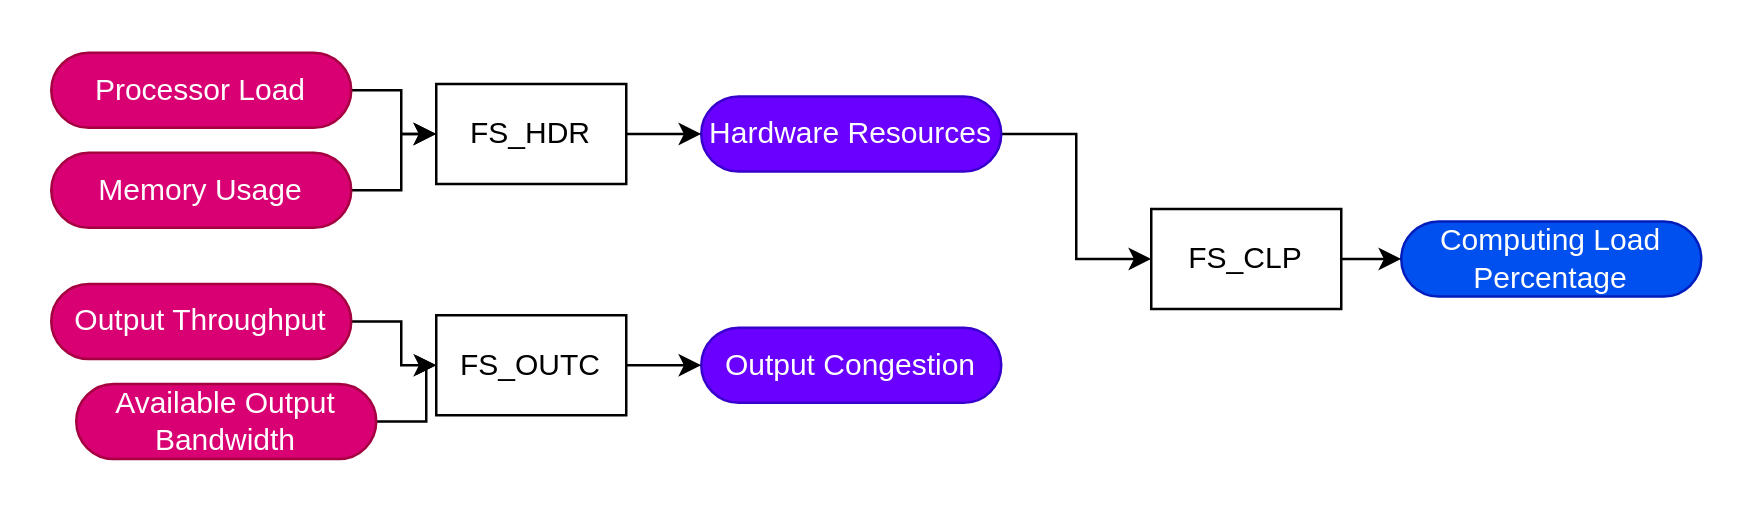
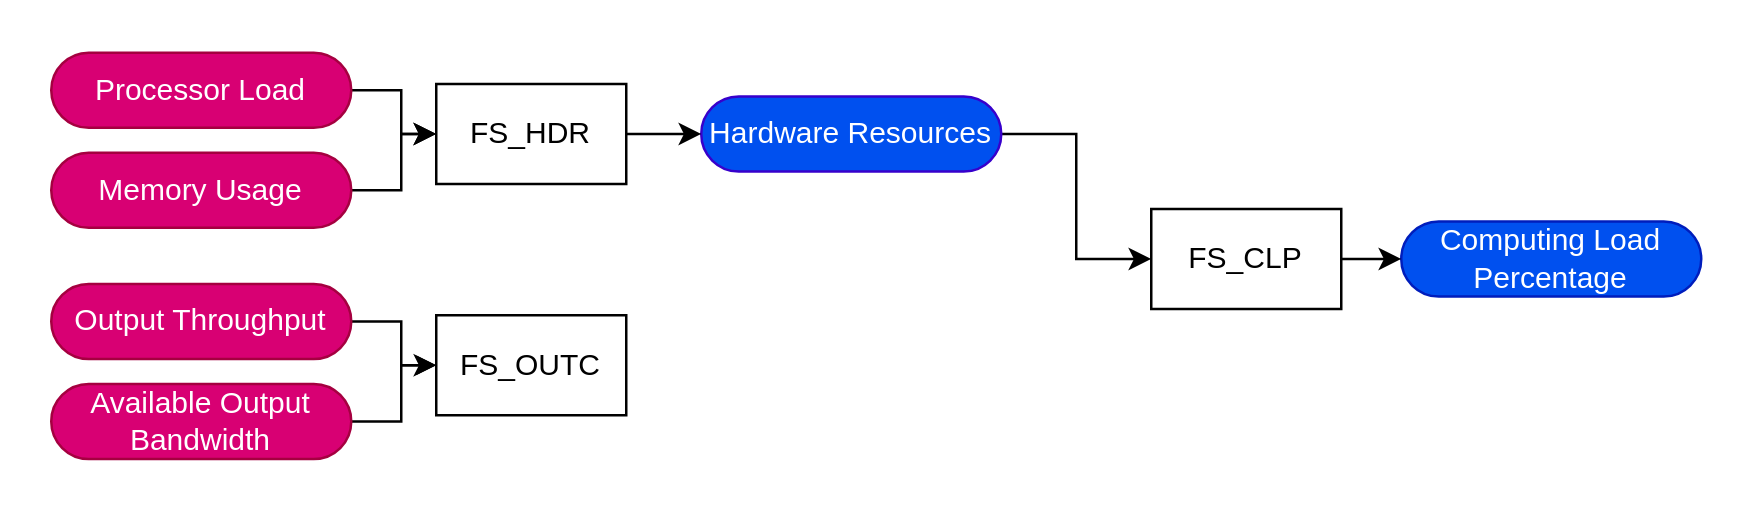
(851, 134) -> (851, 134)
(672, 365) -> none
(851, 365) -> none
(226, 421) -> (201, 421)
